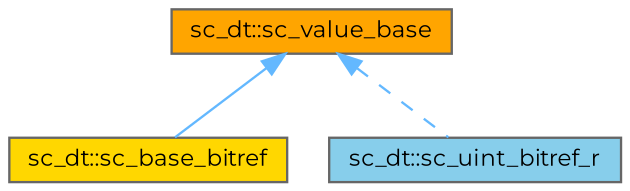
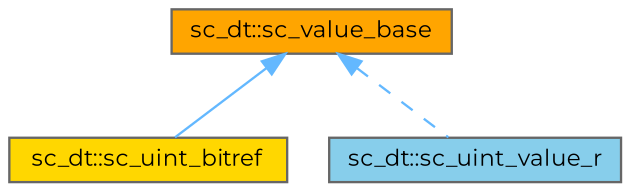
(148, 160) -> (148, 160)
(475, 160) -> (475, 160)
